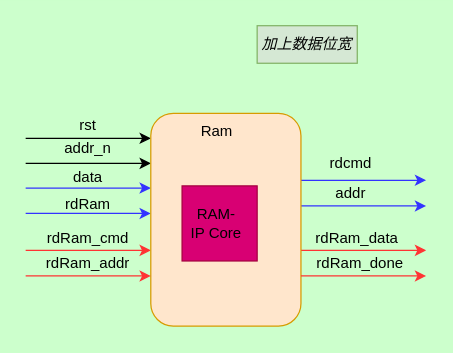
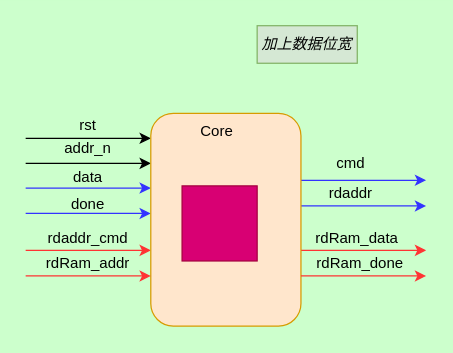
(217, 132) -> (217, 132)
(351, 163) -> (351, 163)
(351, 193) -> (351, 193)
(88, 204) -> (88, 204)
(216, 223) -> none
(88, 238) -> (88, 238)
